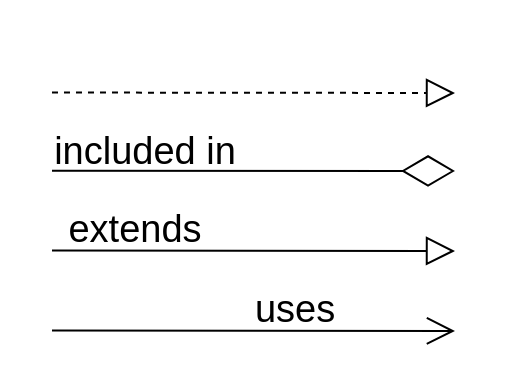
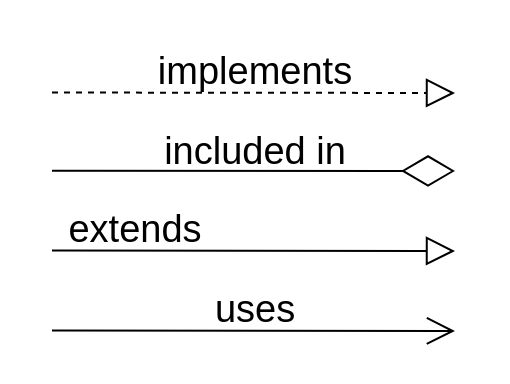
none -> (255, 73)
(145, 153) -> (255, 153)
(295, 311) -> (255, 311)
